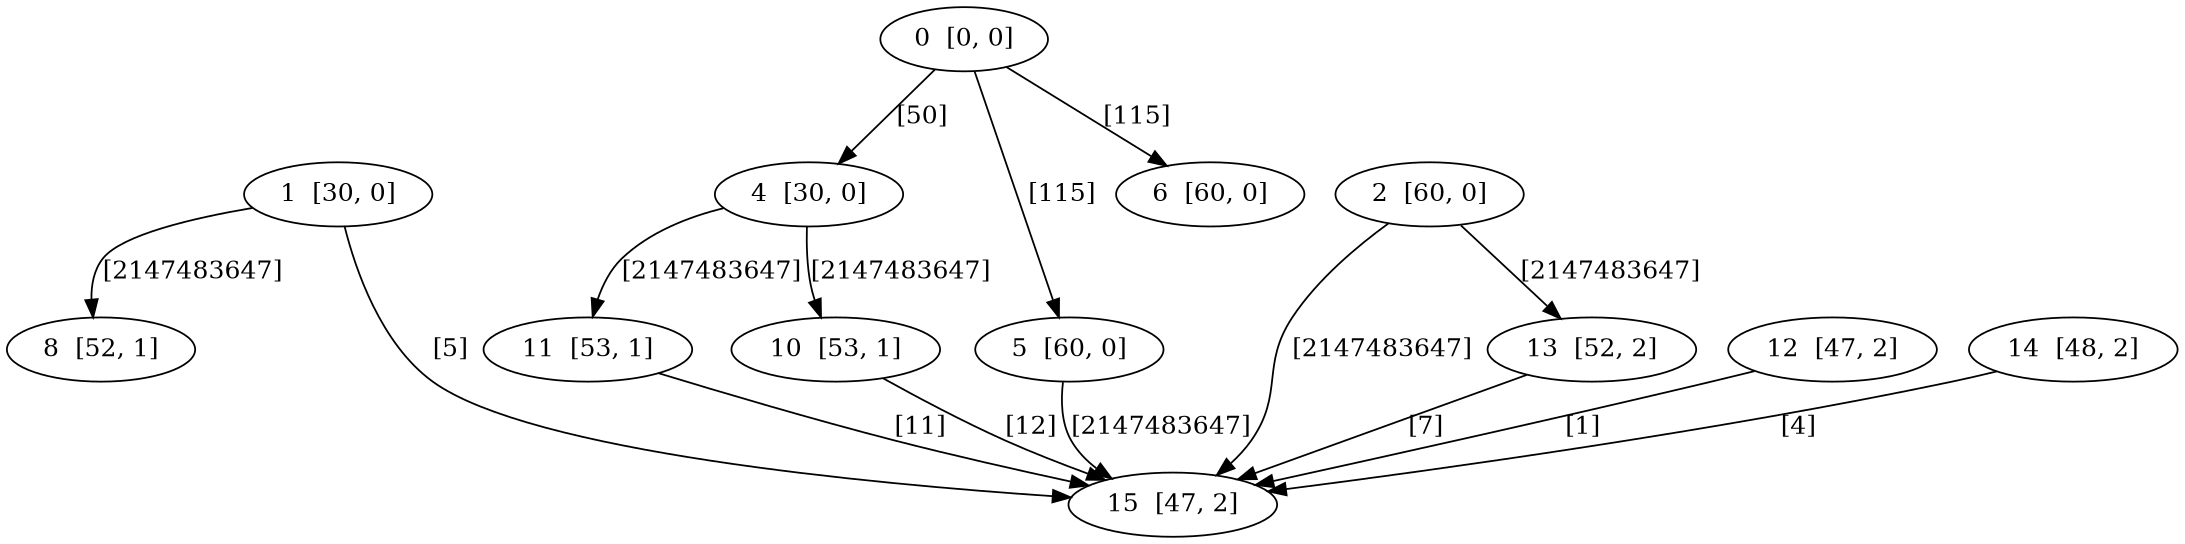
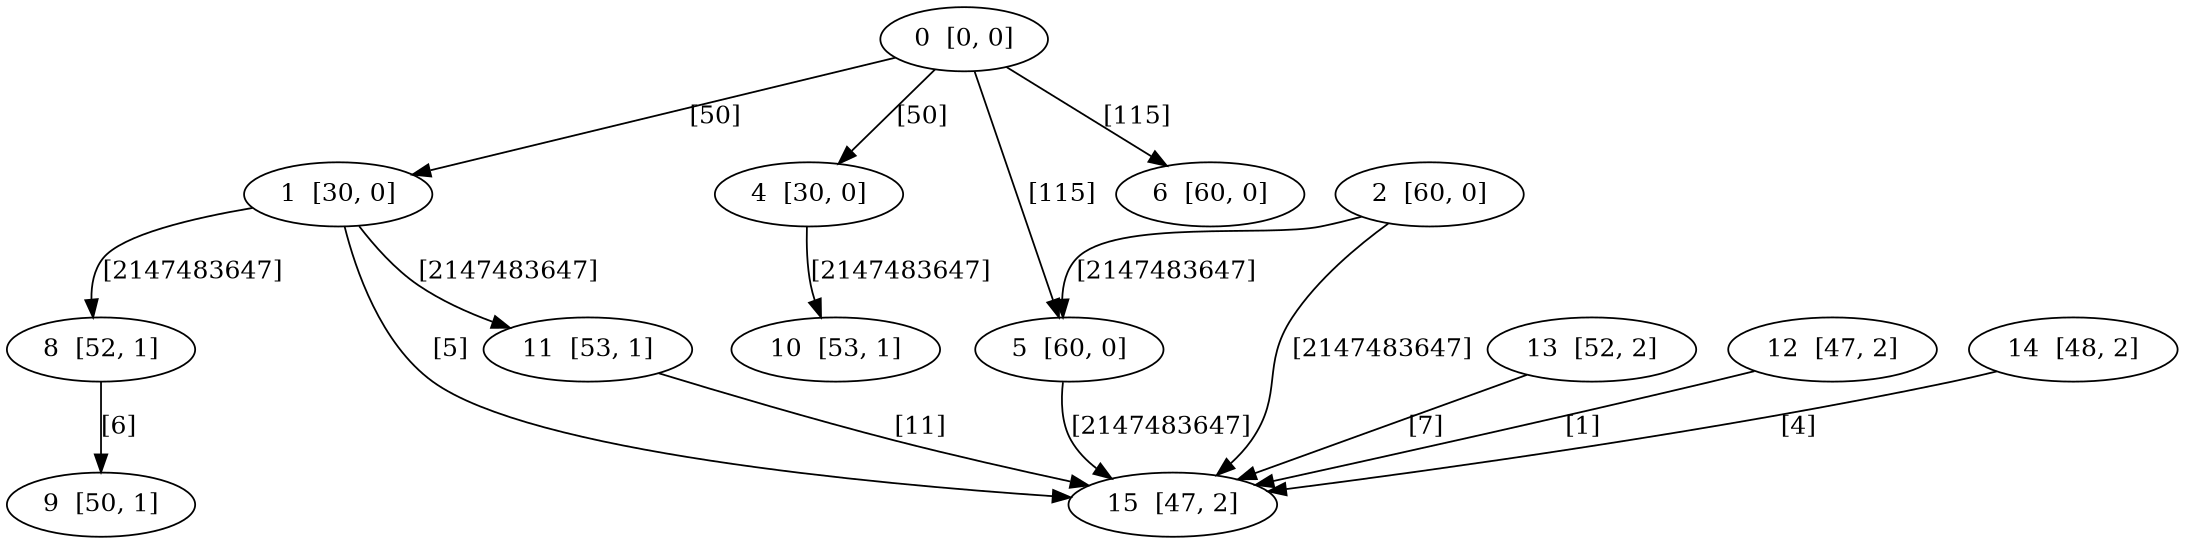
none -> (663, 114)
(648, 238) -> (418, 285)
(1504, 266) -> (1195, 232)
(984, 430) -> none
none -> (101, 505)
